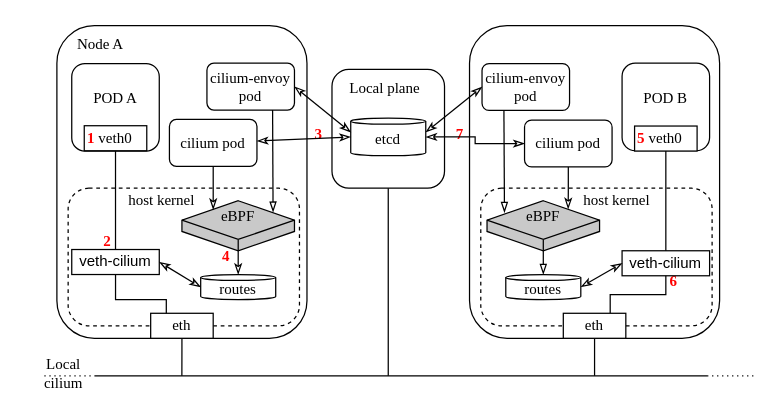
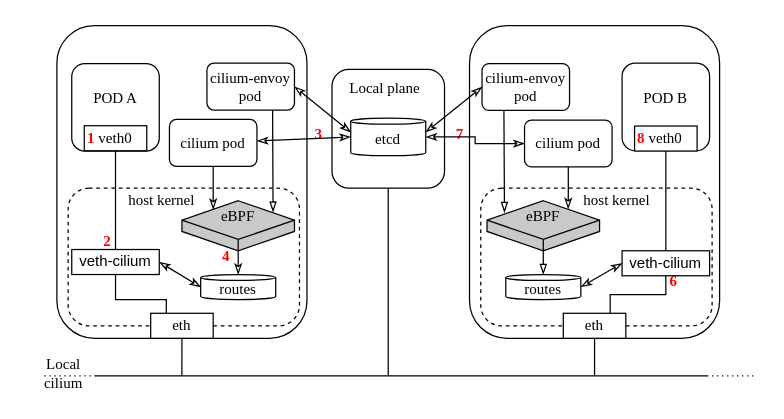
(101, 44) -> none
(641, 138) -> (641, 138)
